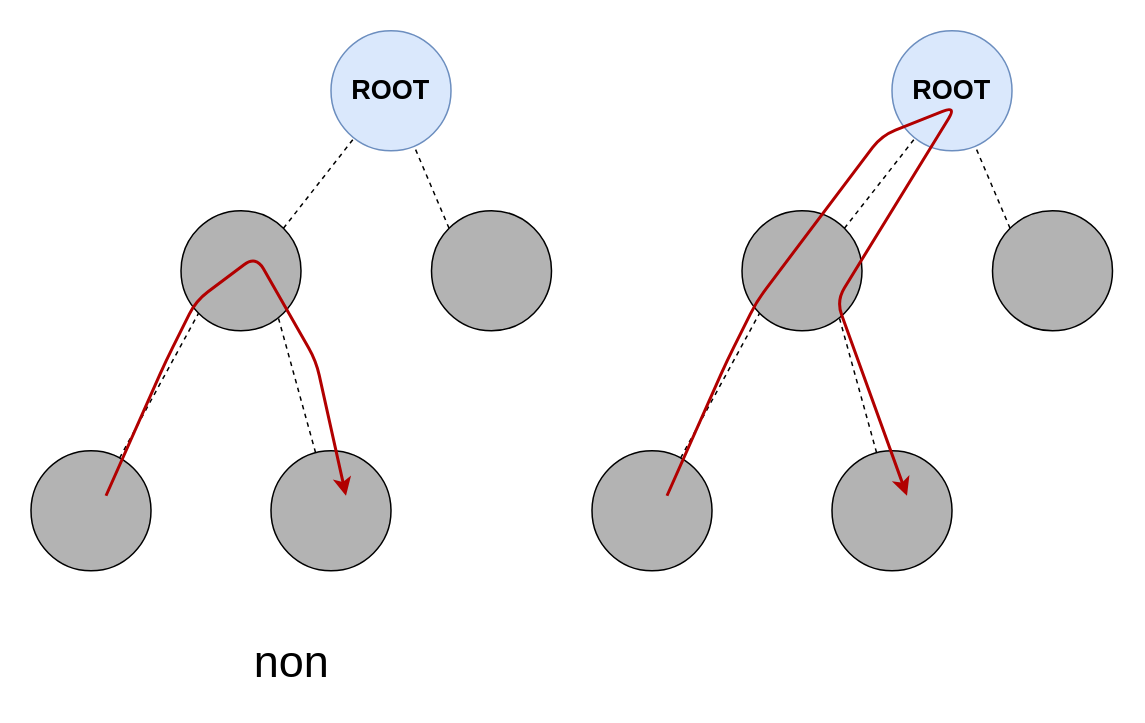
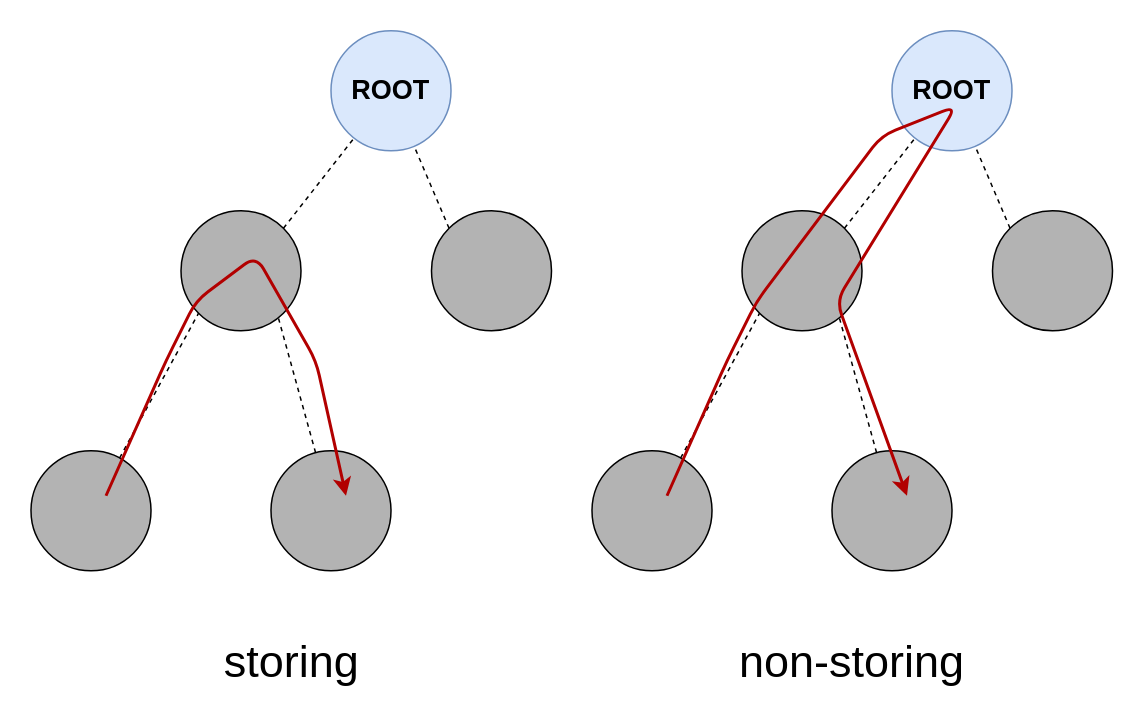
(292, 661) -> (292, 661)
none -> (852, 661)
